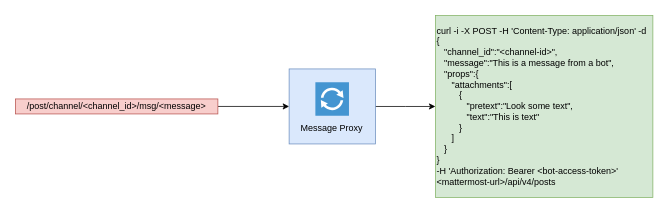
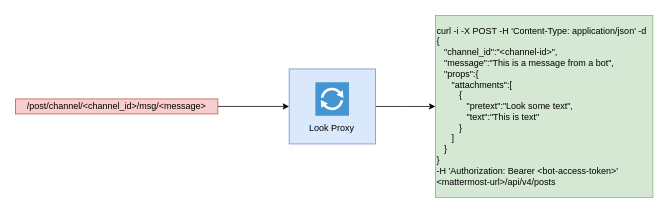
(332, 129) -> (332, 129)
